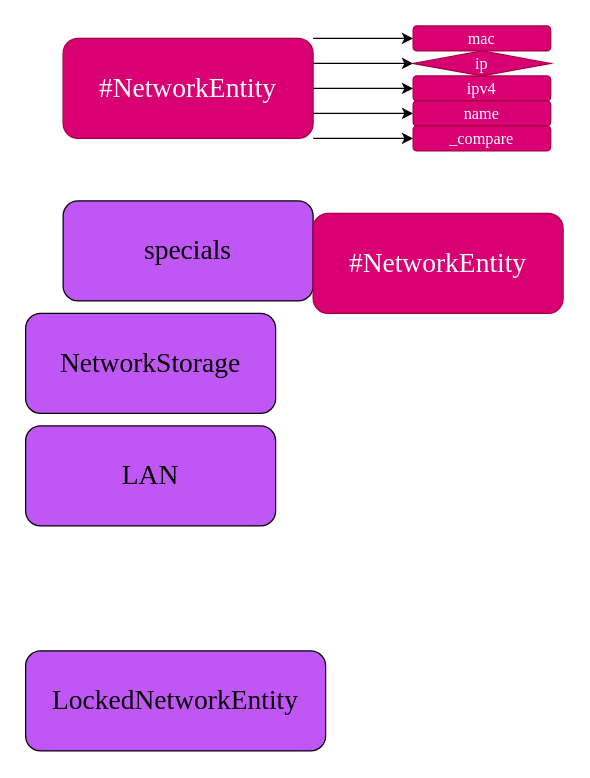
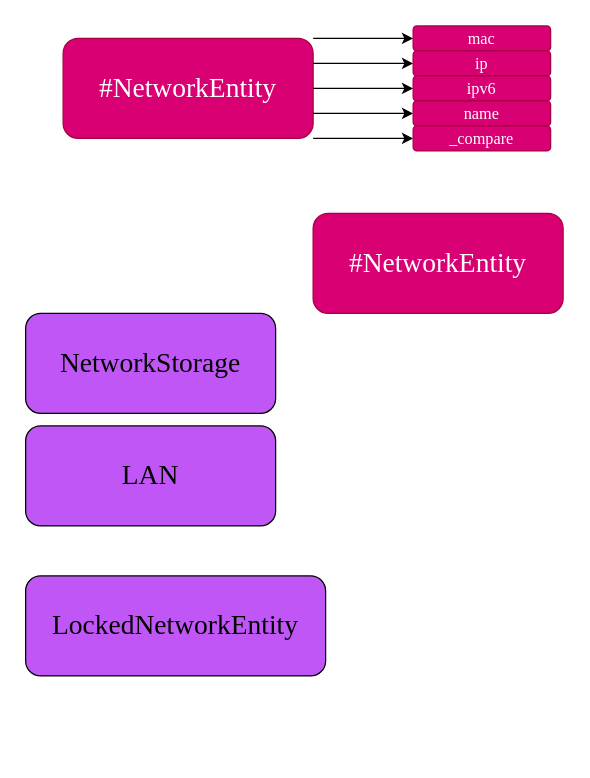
(482, 63) -> (482, 63)
(482, 88) -> (482, 88)
(188, 251) -> none
(176, 701) -> (176, 626)
